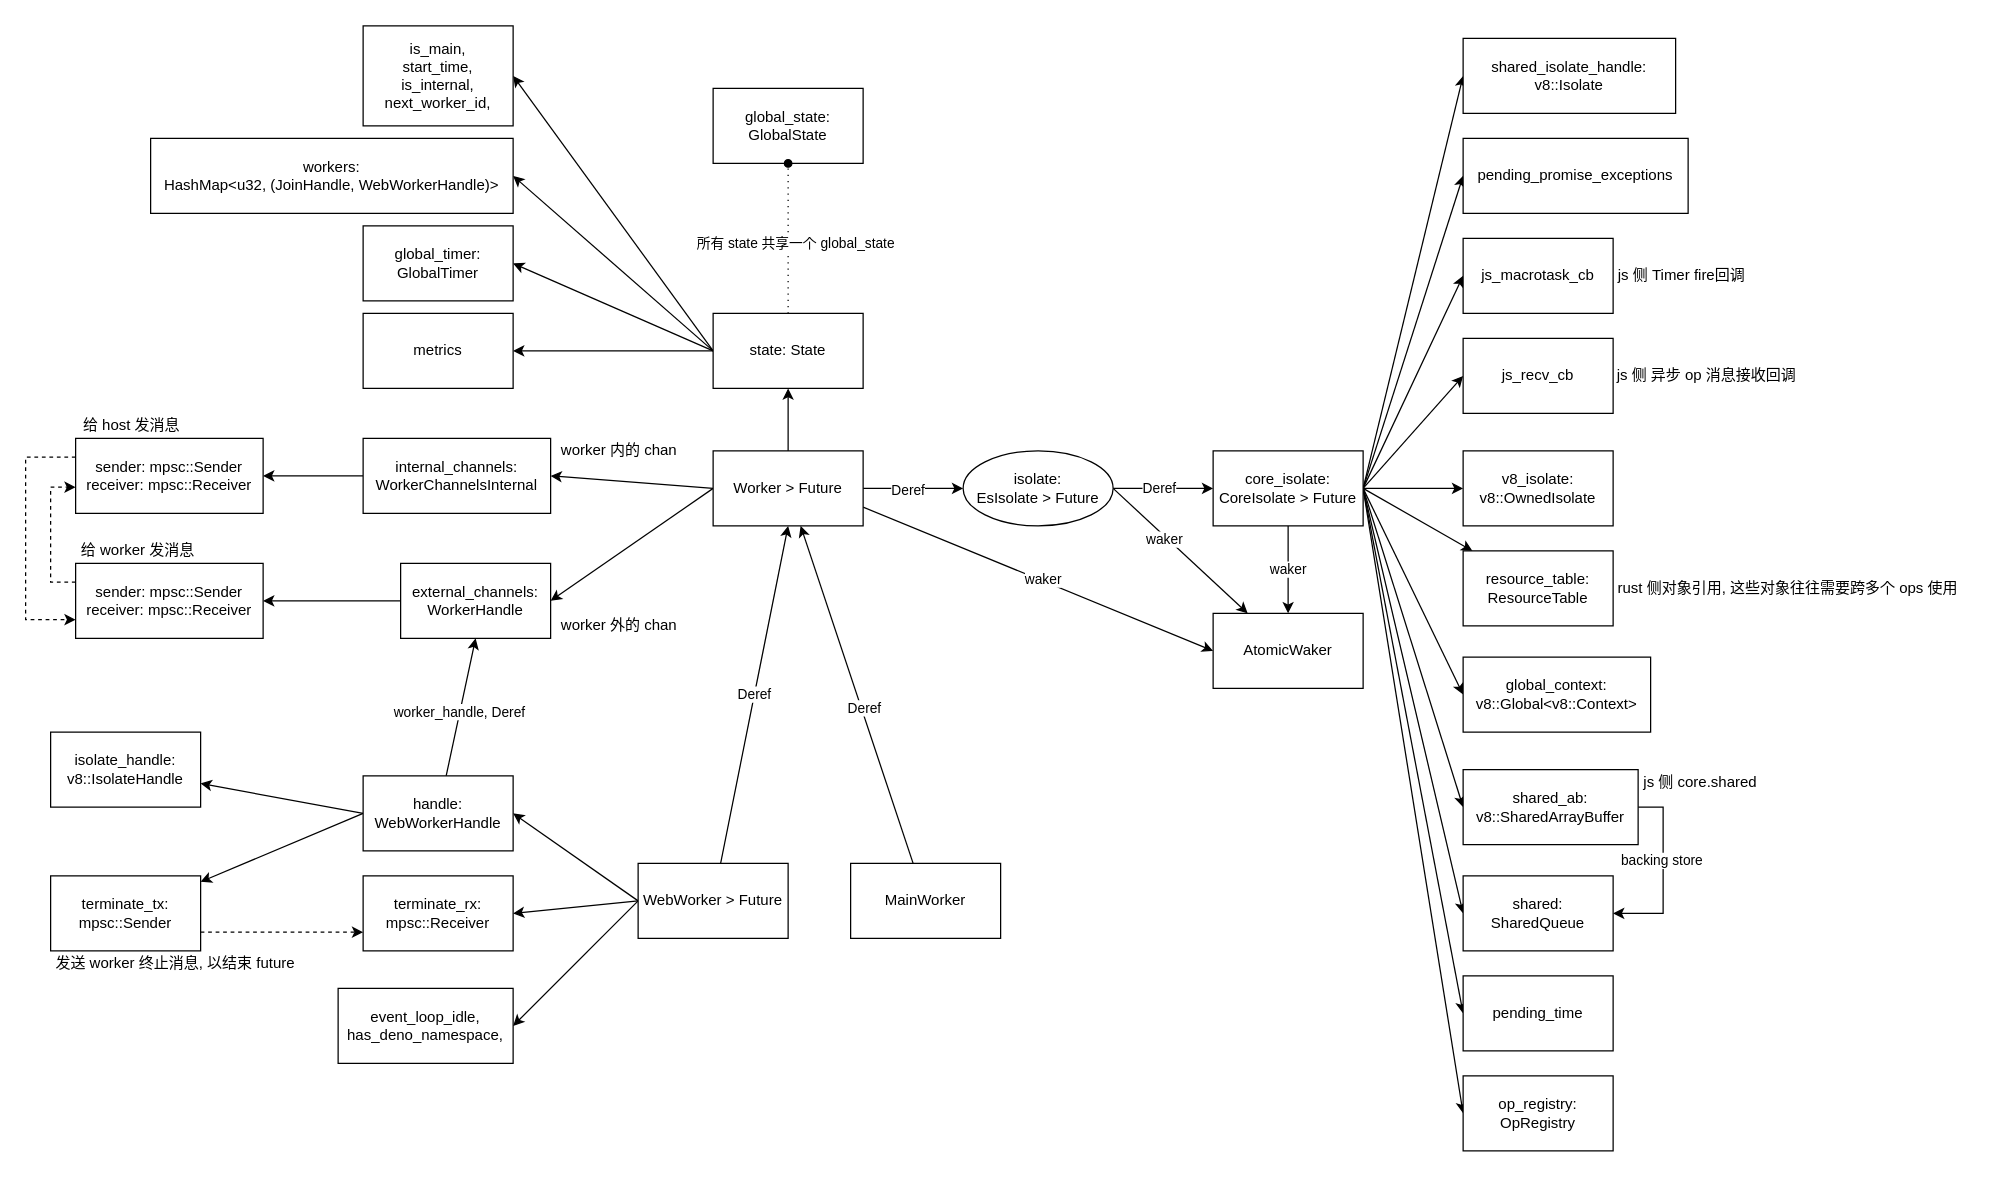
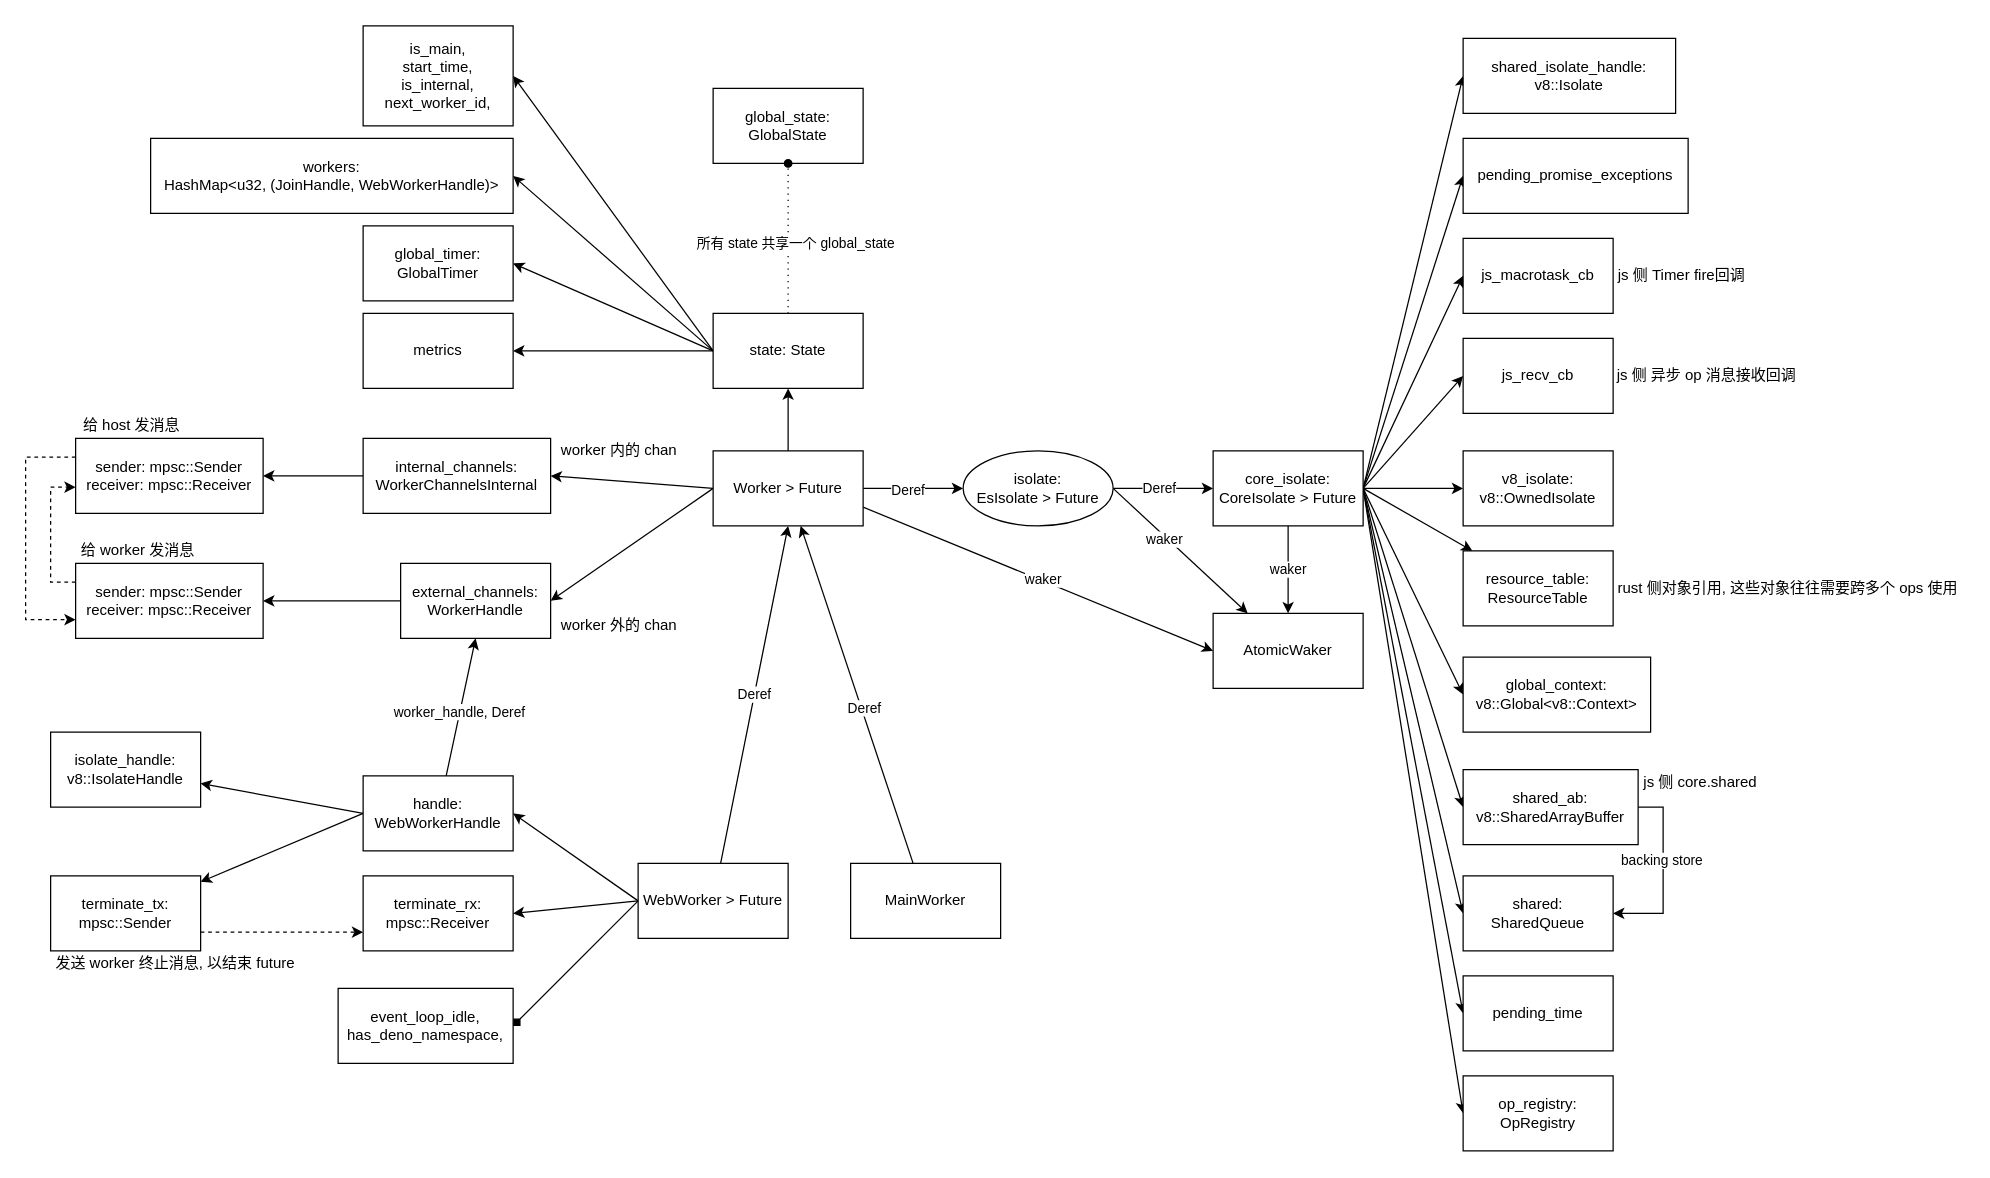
(519, 1019) -> (520, 1019)
